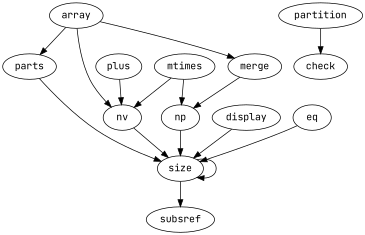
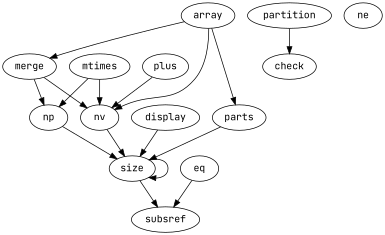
none -> (363, 16)
none -> (63, 91)
(252, 144) -> (185, 191)
